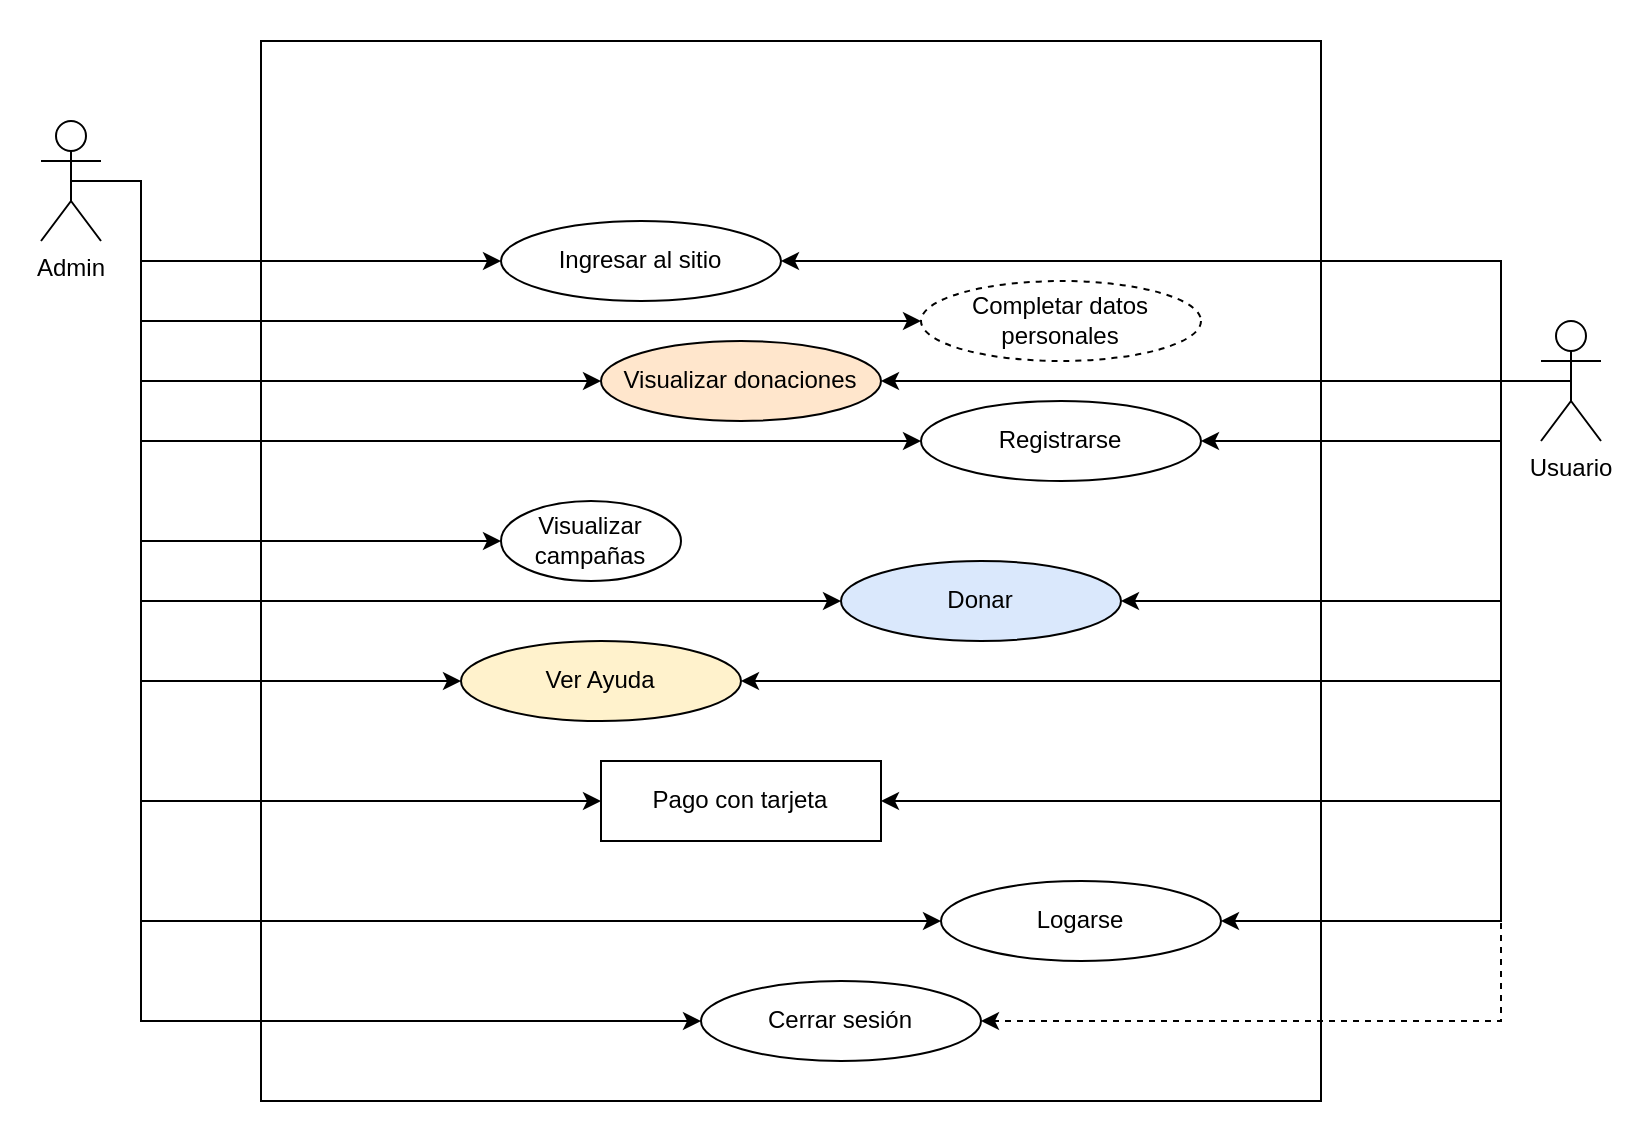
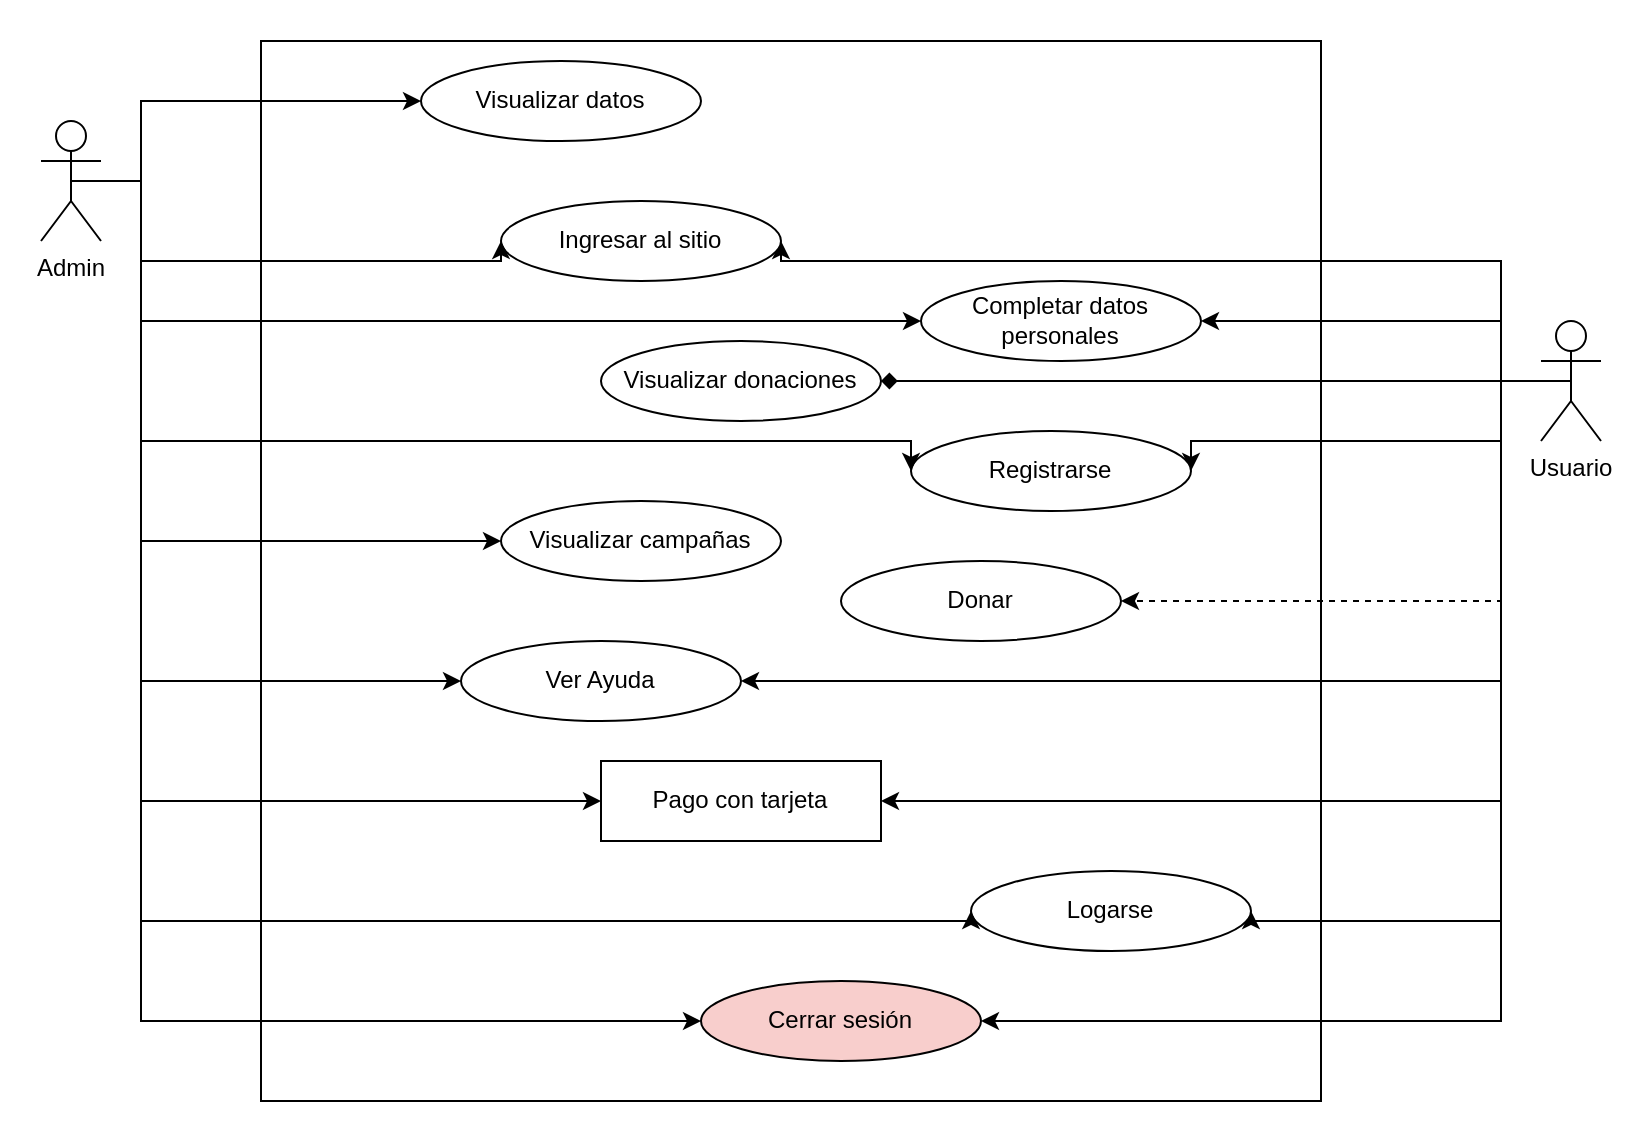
none -> (236, 101)
none -> (561, 101)
(641, 261) -> (641, 241)
(1061, 321) -> (1061, 321)
none -> (1356, 321)
(366, 381) -> none
(741, 381) -> (741, 381)
(896, 381) -> (897, 381)
(1061, 441) -> (1051, 471)
(591, 541) -> (641, 541)
(486, 601) -> none
(981, 601) -> (981, 601)
(1316, 601) -> (1316, 601)
(601, 681) -> (601, 681)
(1081, 921) -> (1111, 911)
(841, 1021) -> (841, 1021)
(1298, 1021) -> (1298, 1021)
